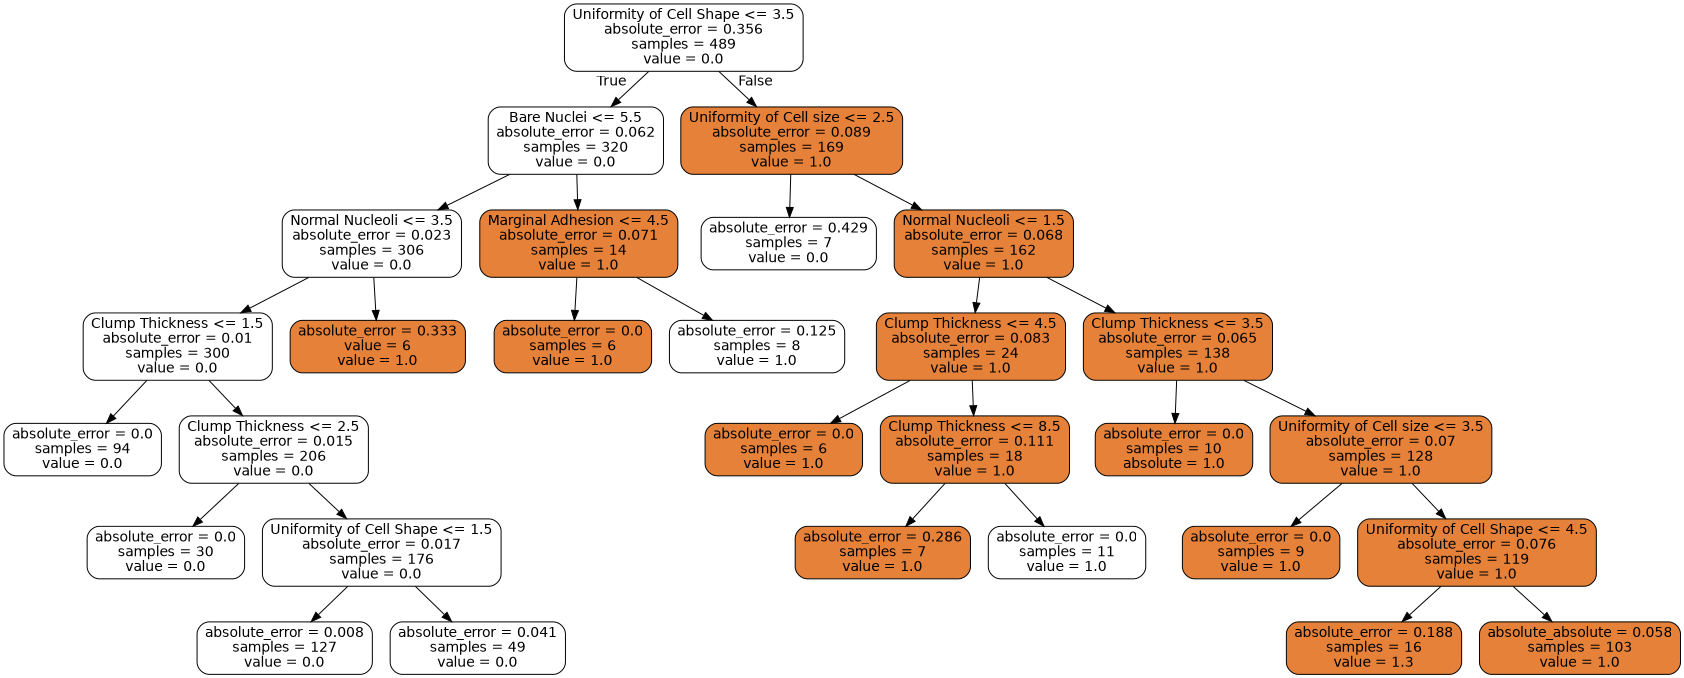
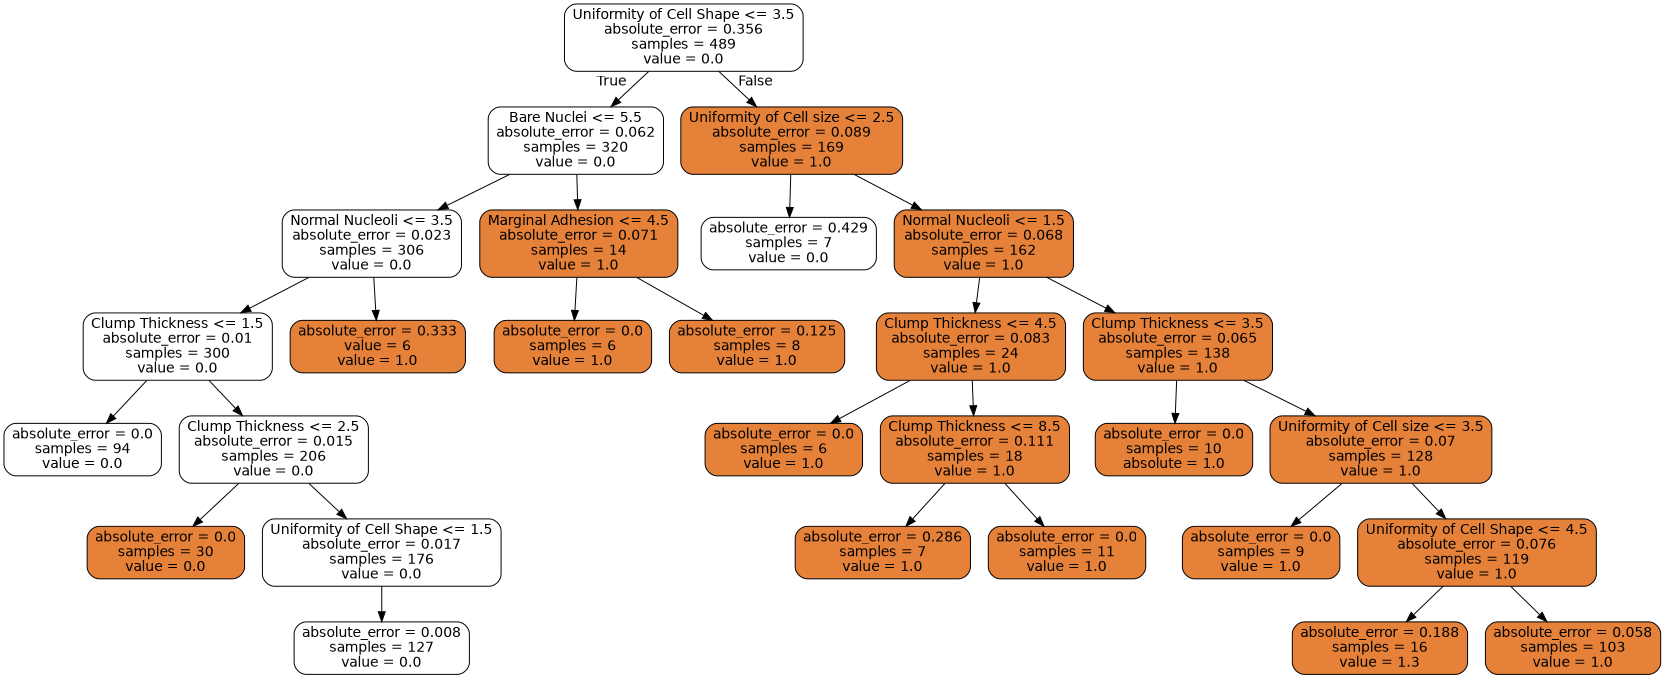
(757, 347) -> (757, 347)
(166, 553) -> (166, 553)
(1067, 553) -> (1067, 553)
(478, 648) -> none
(1580, 648) -> (1573, 648)
